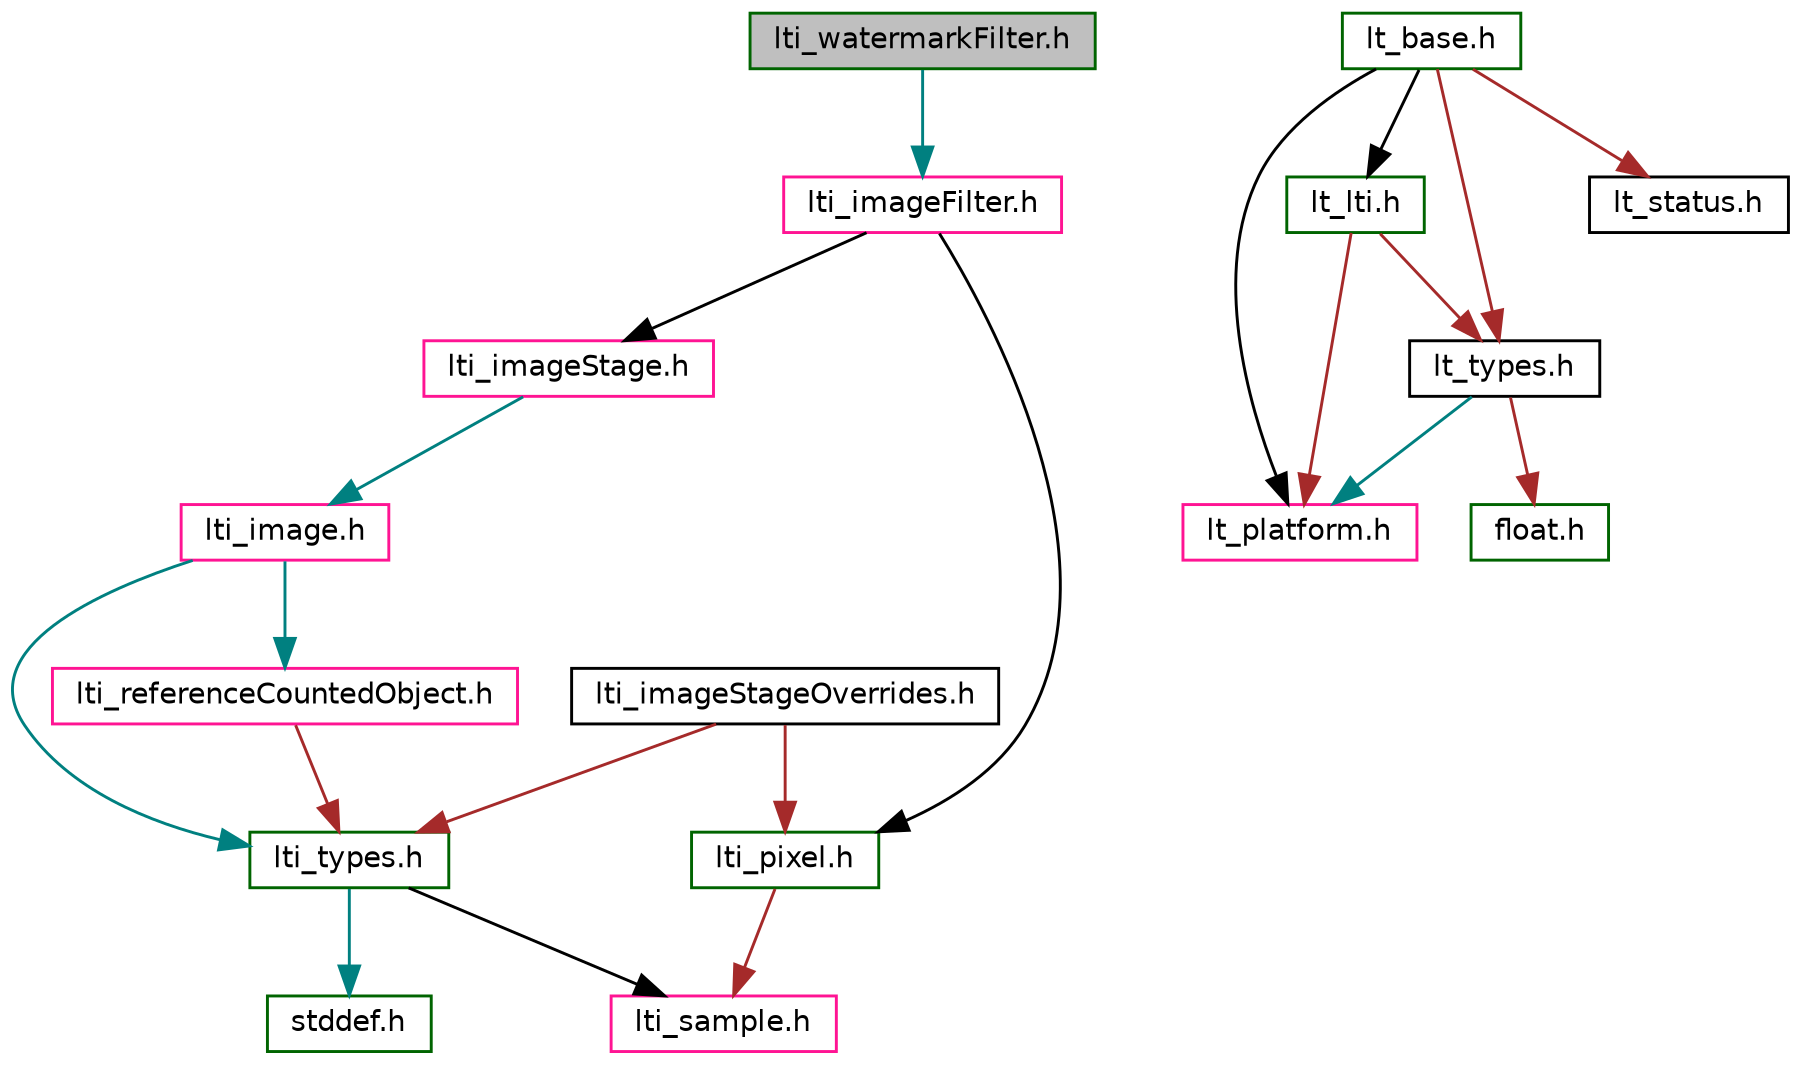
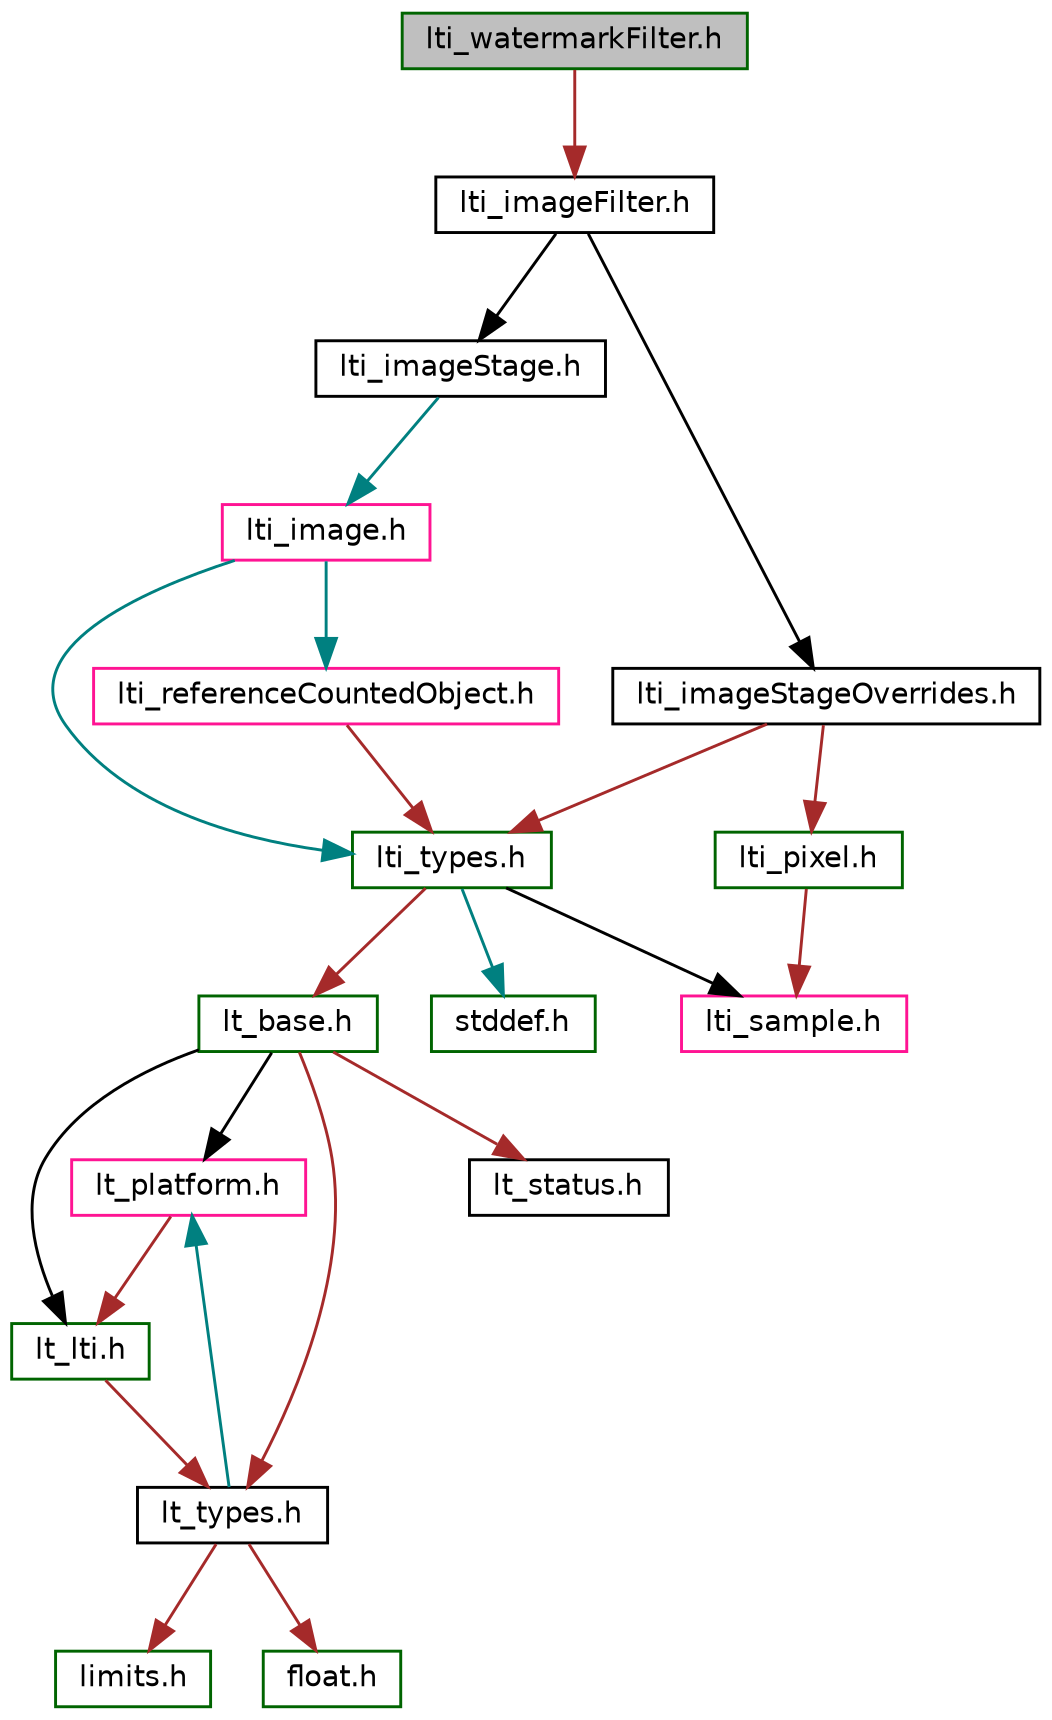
(923, 108) -> (575, 108)
(923, 205) -> (575, 205)
(1330, 354) -> (143, 1257)
(569, 369) -> (461, 369)
(1057, 548) -> (694, 438)
none -> (381, 931)
none -> (133, 1679)
